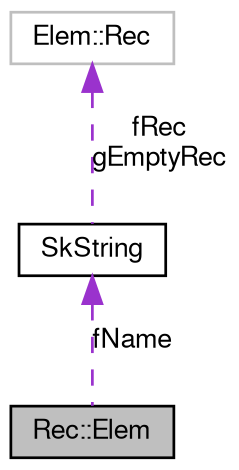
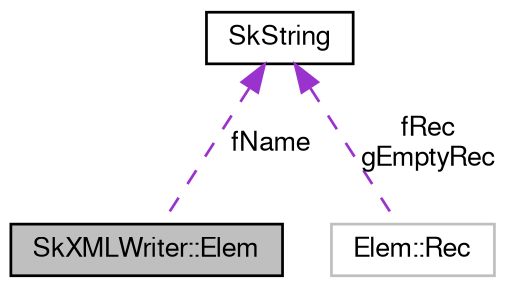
(92, 158) -> (354, 156)
(92, 432) -> (147, 250)
